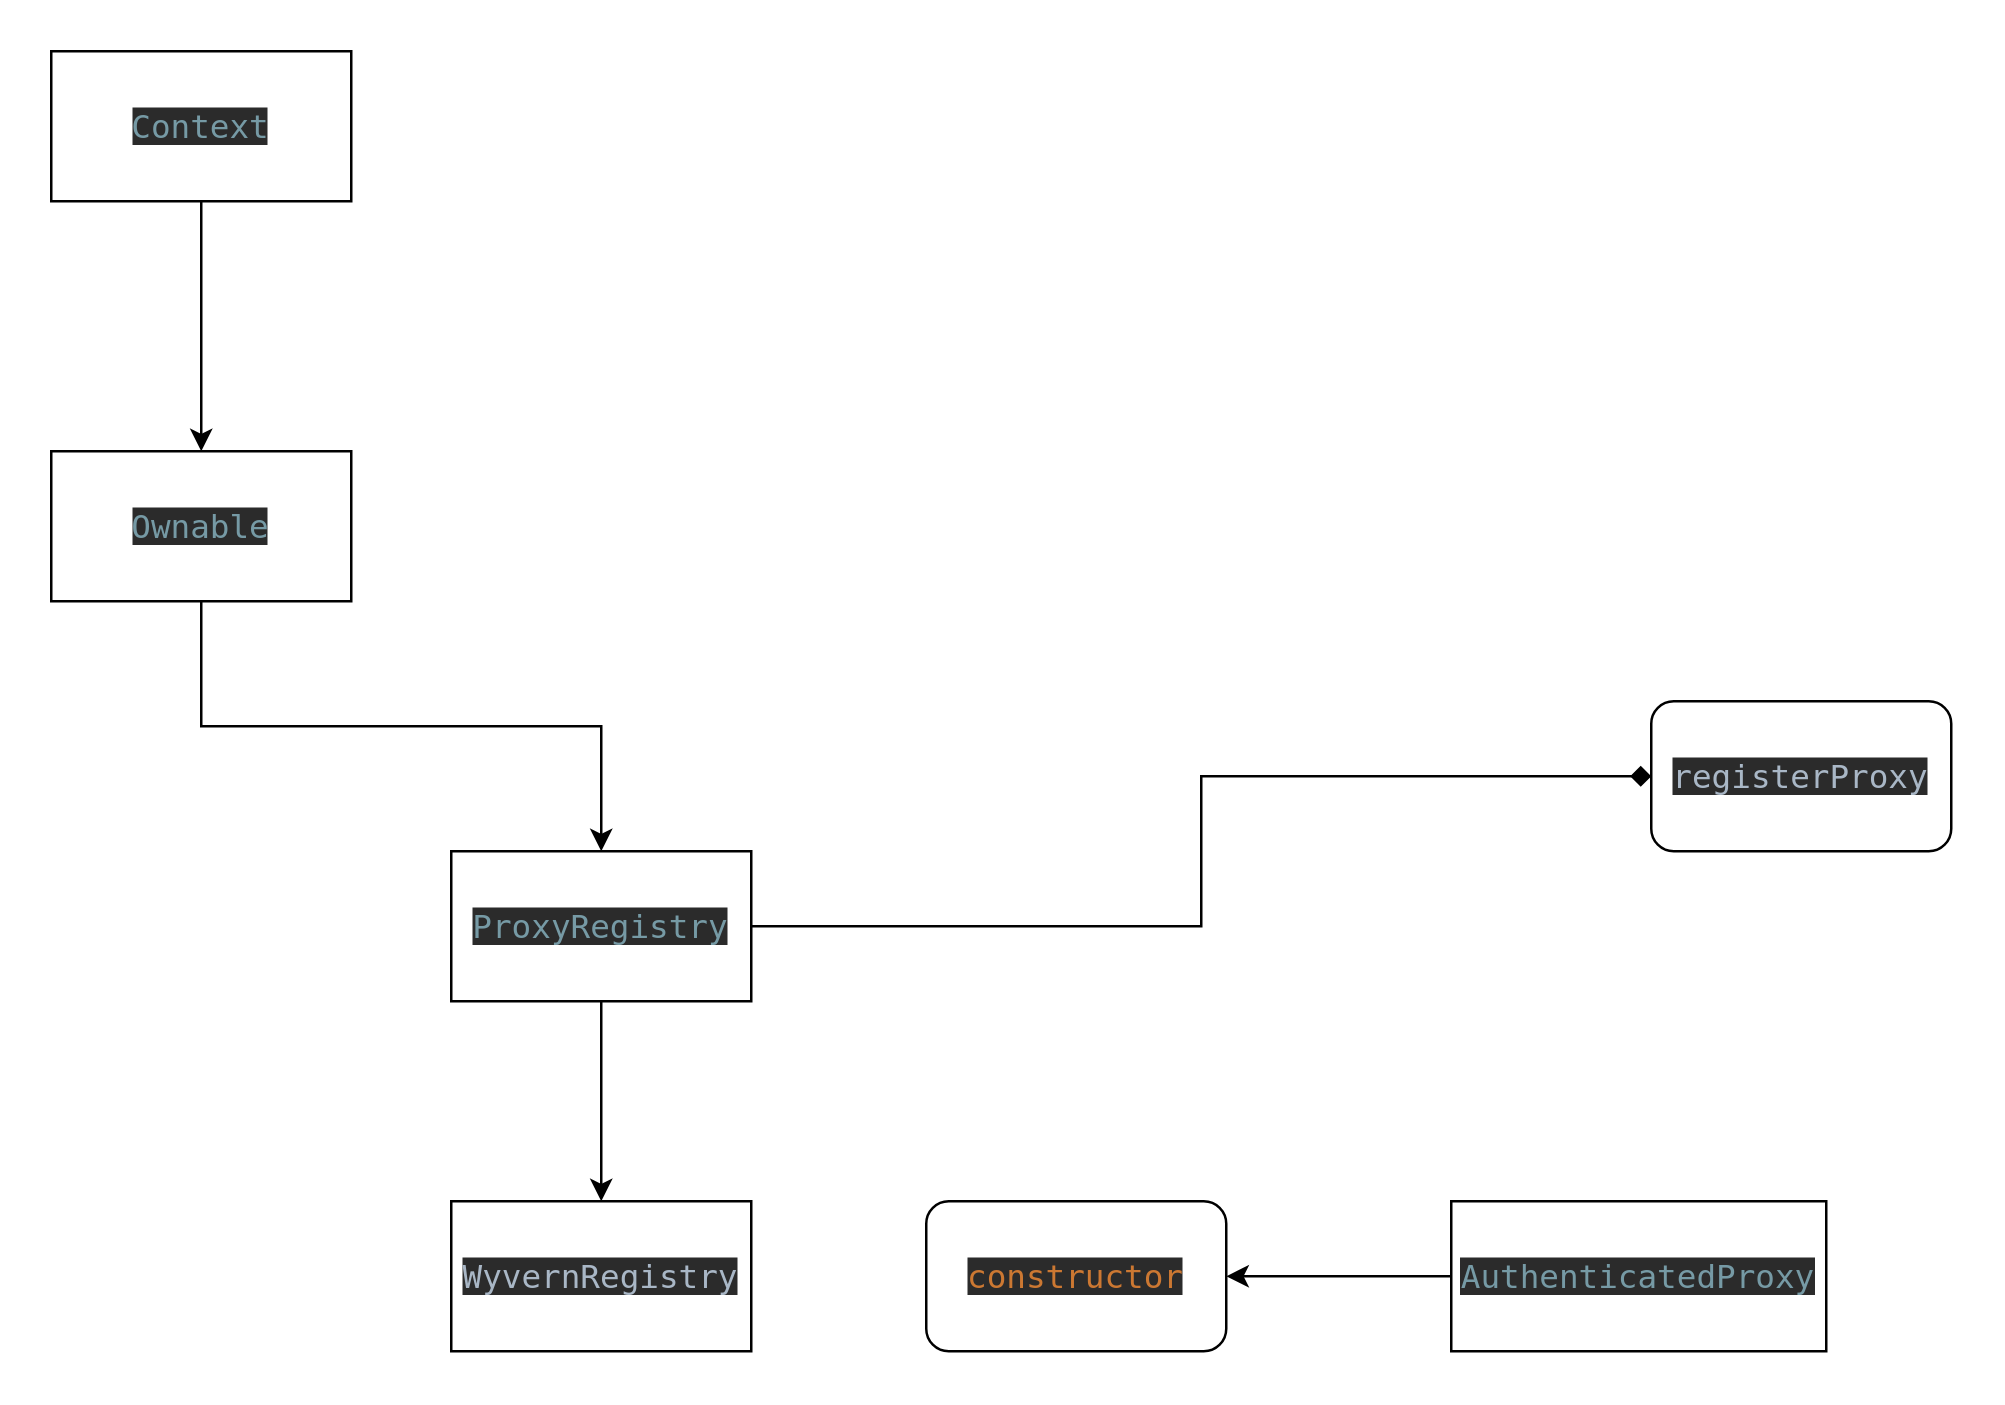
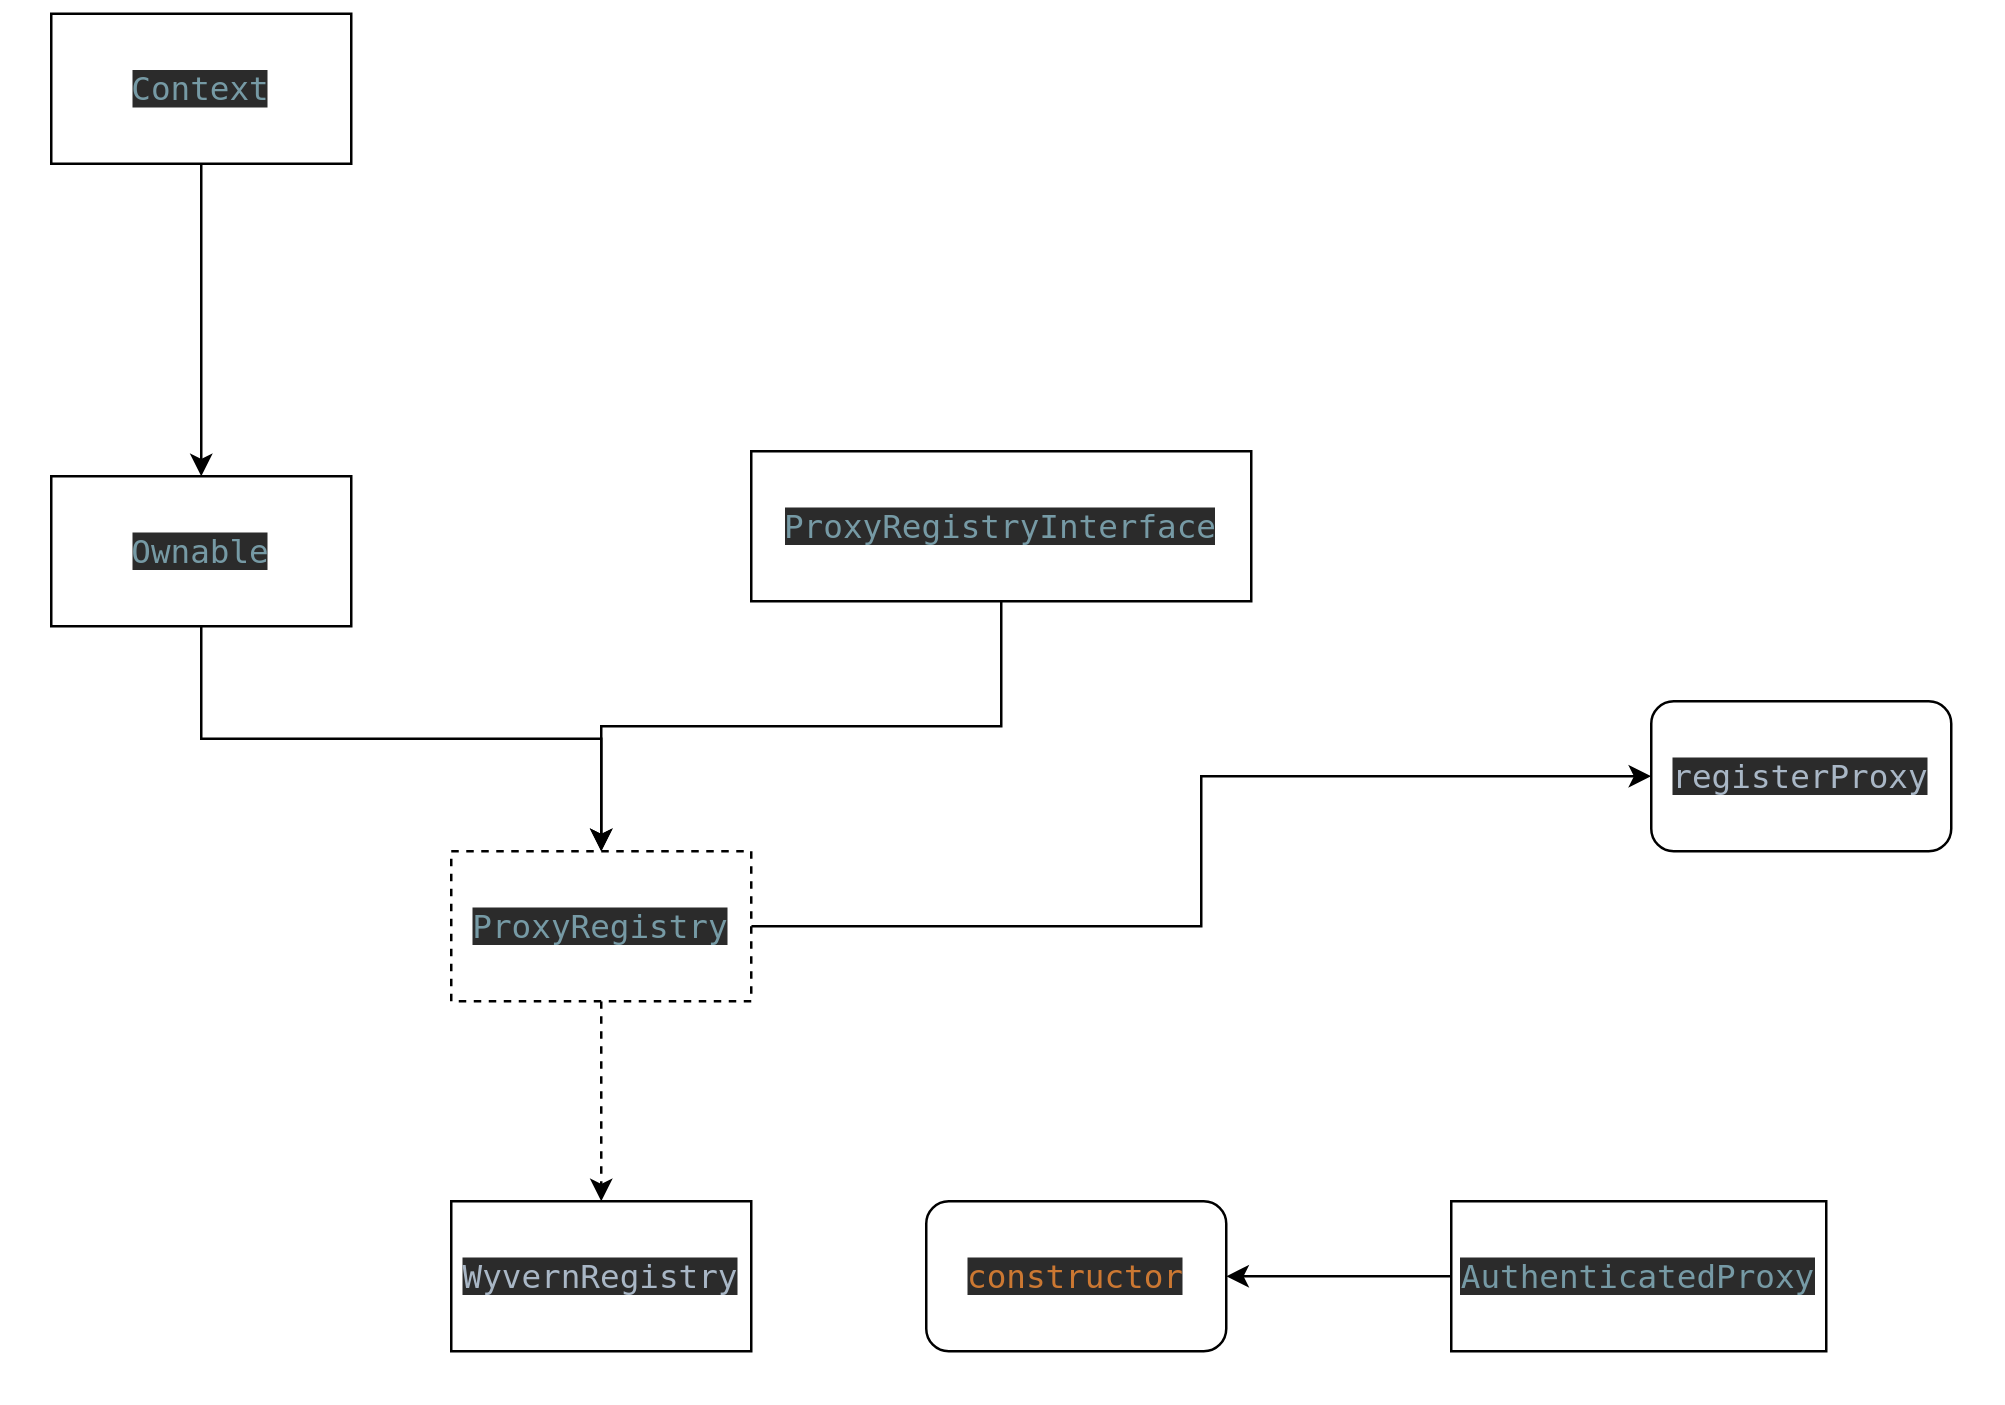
(201, 126) -> (201, 89)
(201, 526) -> (201, 551)
none -> (1001, 526)
none -> (866, 726)
(1631, 776) -> (1632, 776)
(601, 926) -> (601, 926)
(601, 1091) -> (601, 1091)
